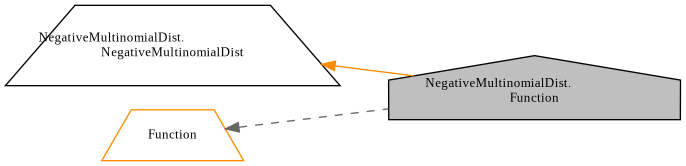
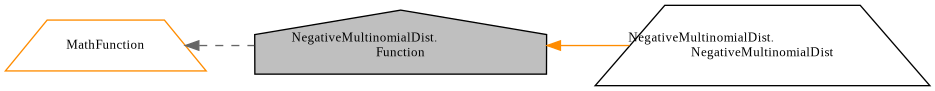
(374, 71) -> (595, 46)
(173, 135) -> (106, 46)
